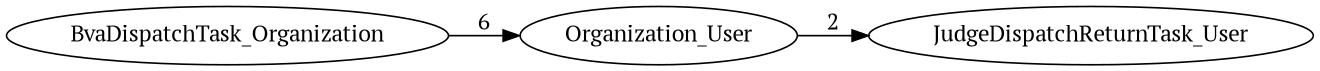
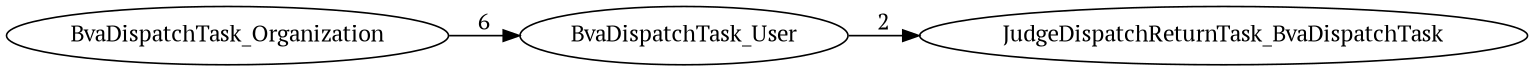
(659, 36) -> (684, 36)
(1091, 36) -> (1224, 36)
